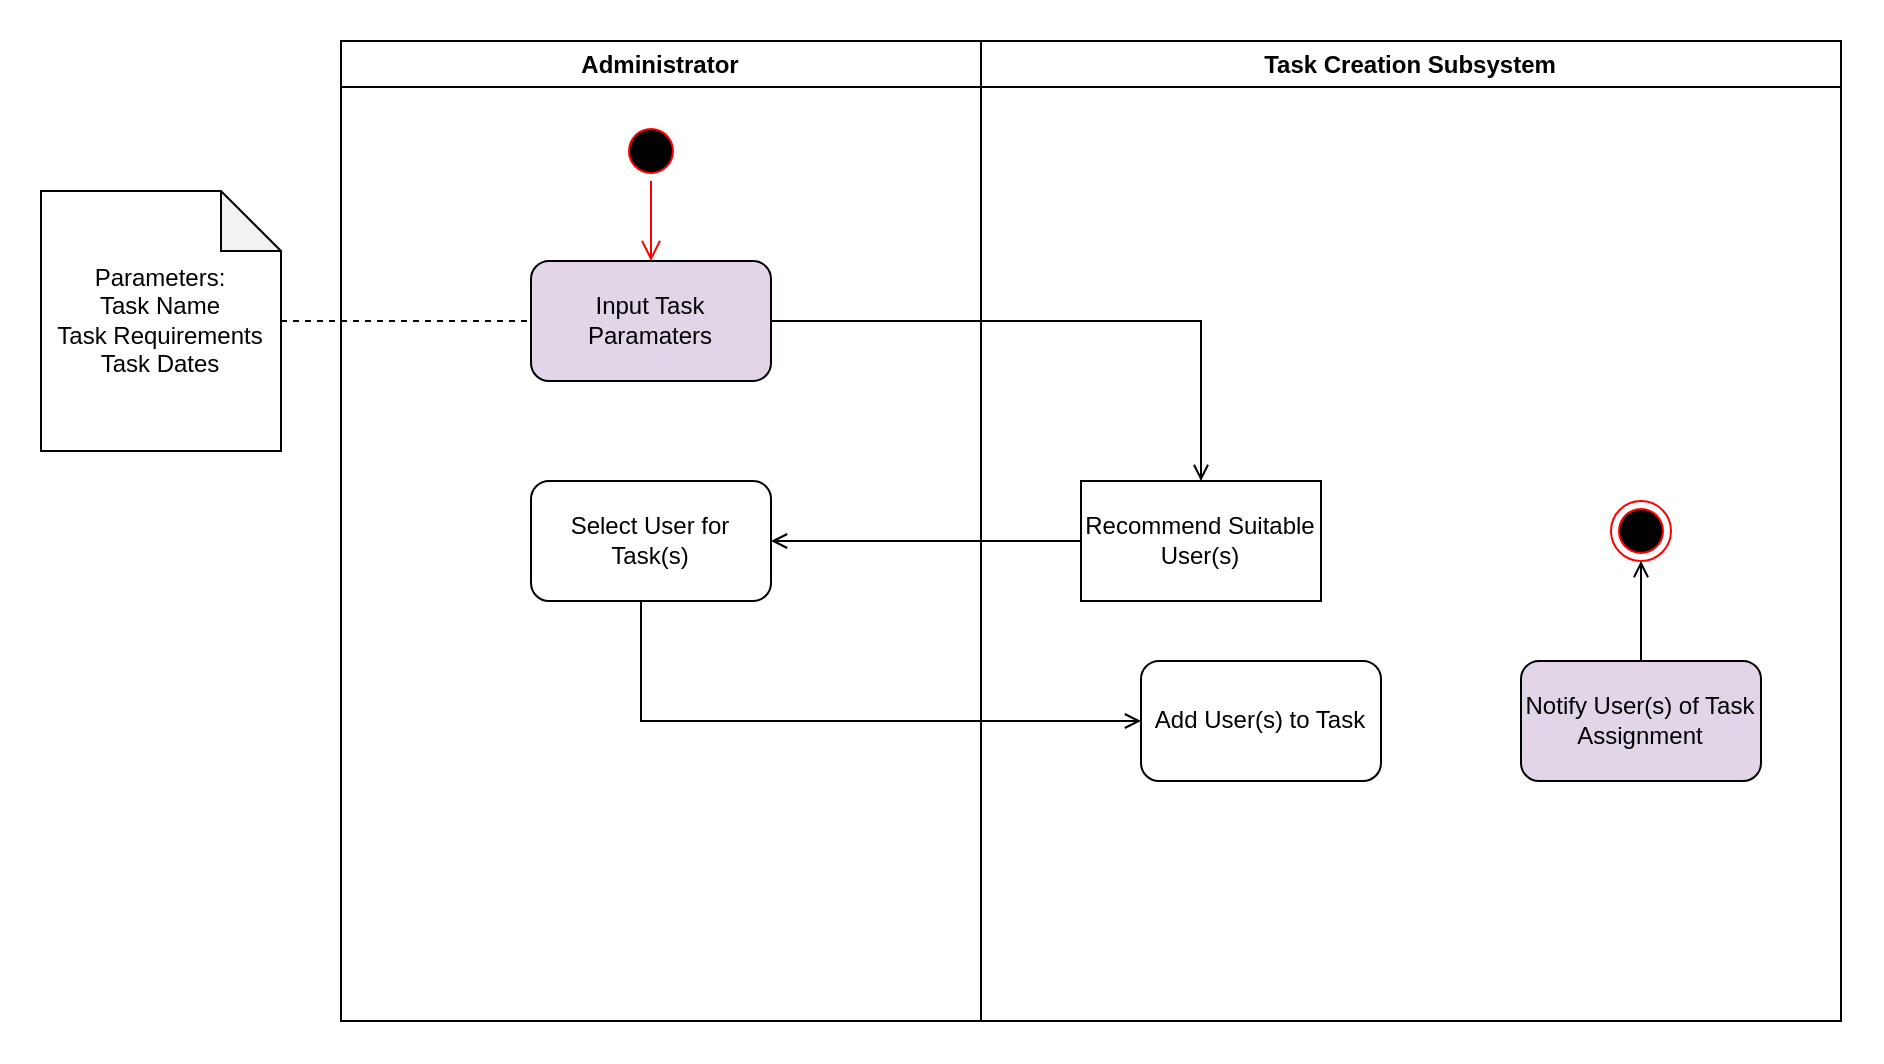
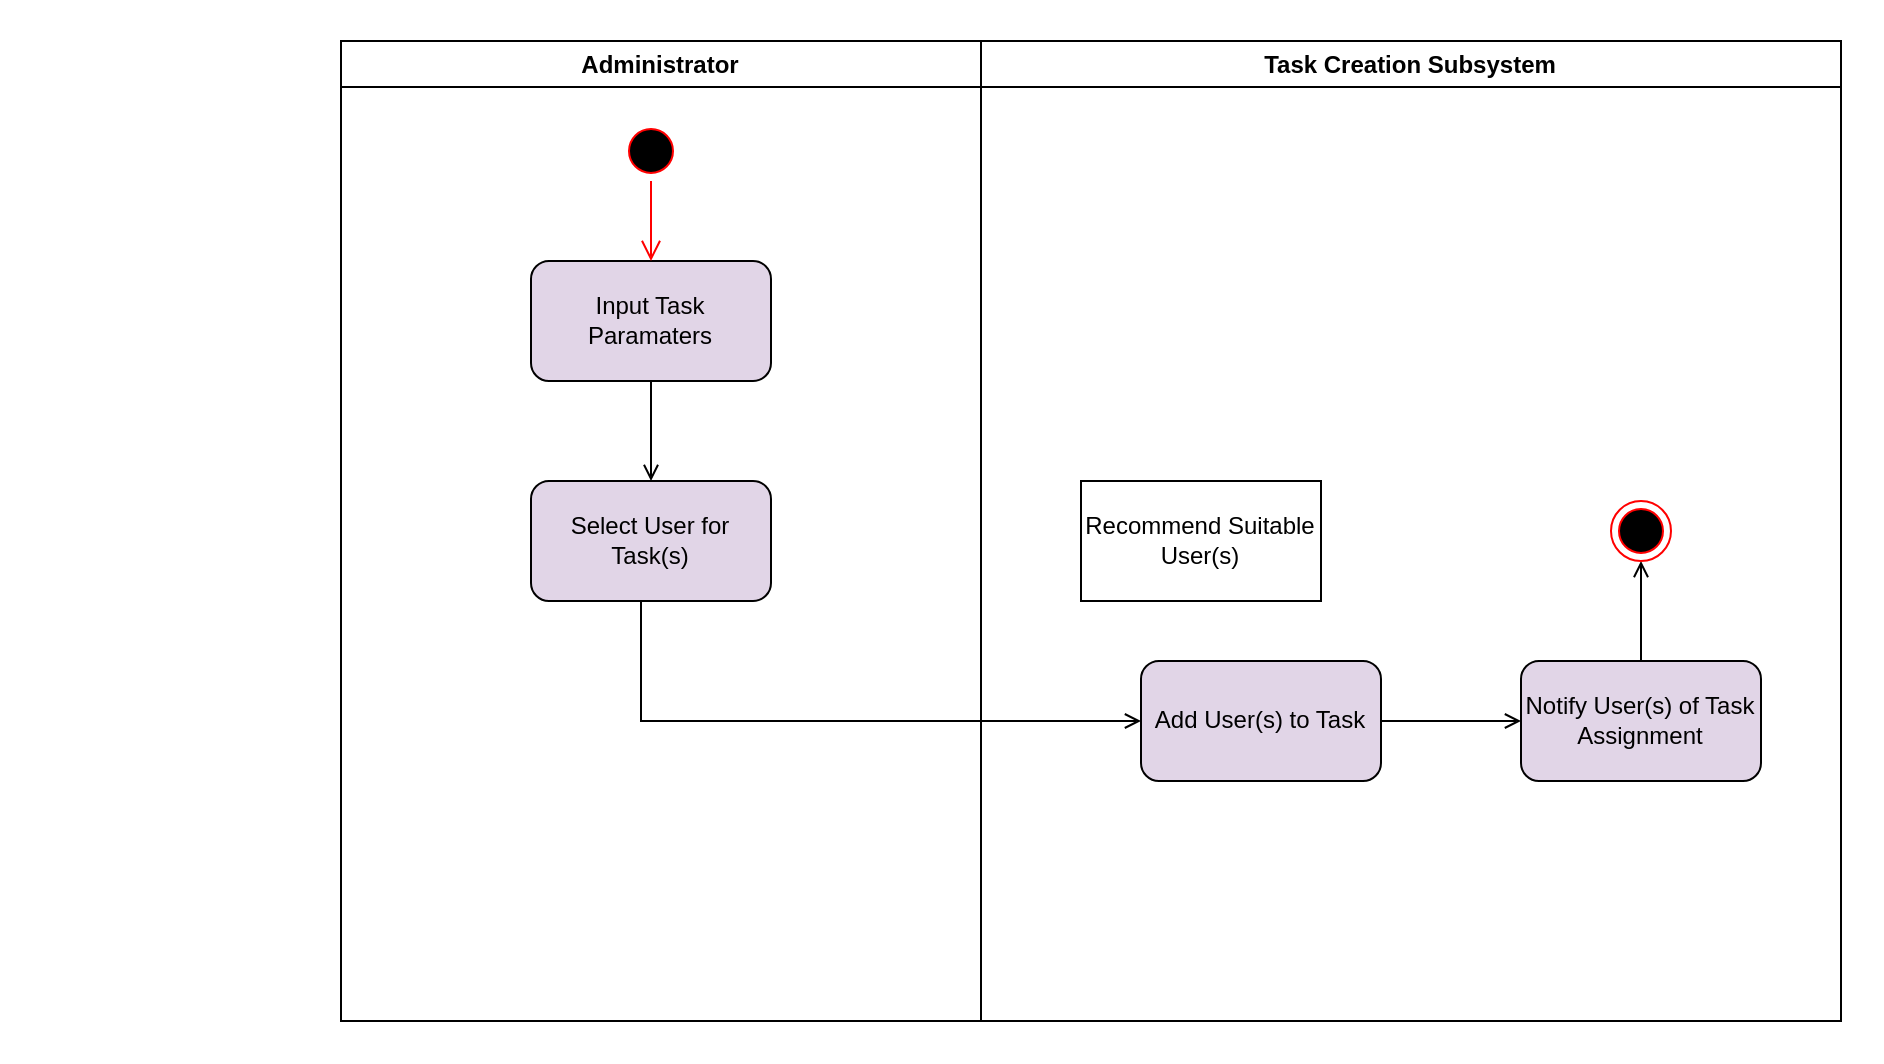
(161, 321) -> none
(436, 321) -> none
(1170, 321) -> (651, 428)
(651, 541) -> (651, 541)
(877, 541) -> none
(1261, 721) -> (1261, 721)
none -> (1448, 721)
